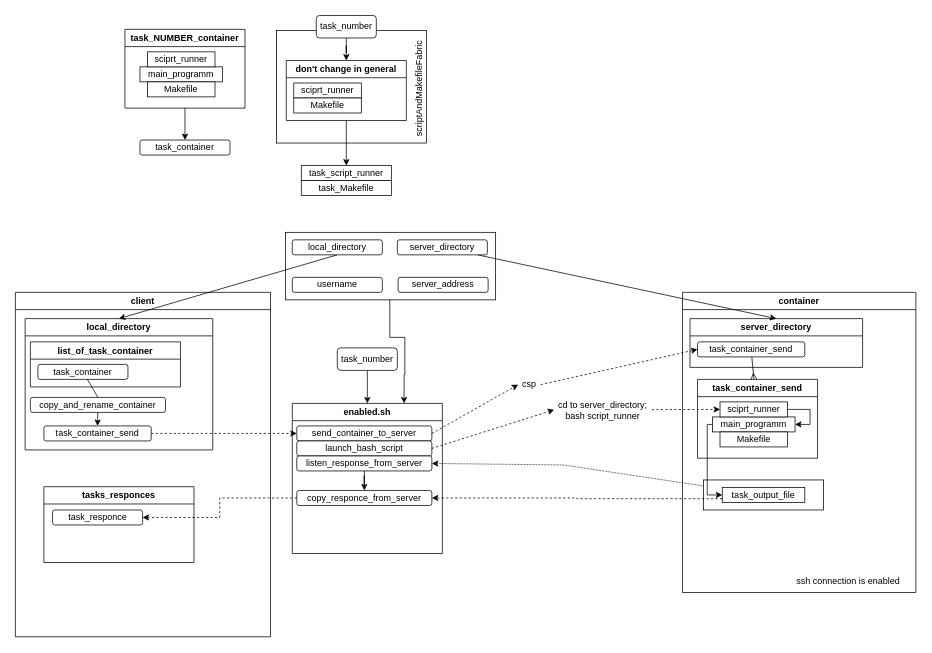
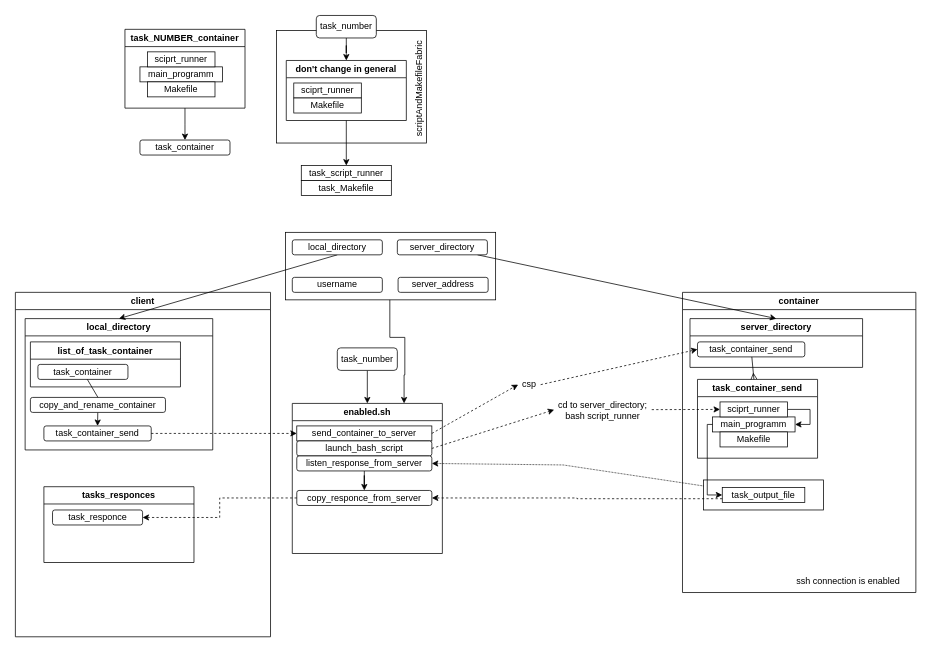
(364, 433) -> (364, 433)
